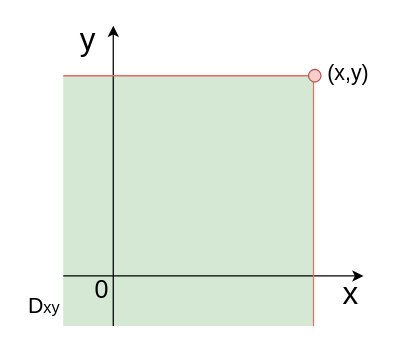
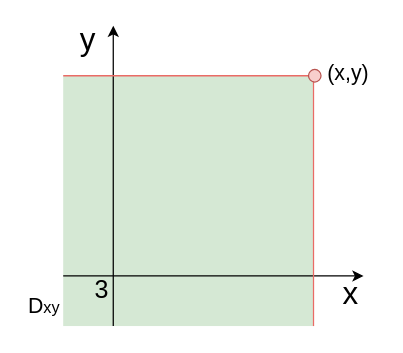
(102, 288) -> (102, 288)
